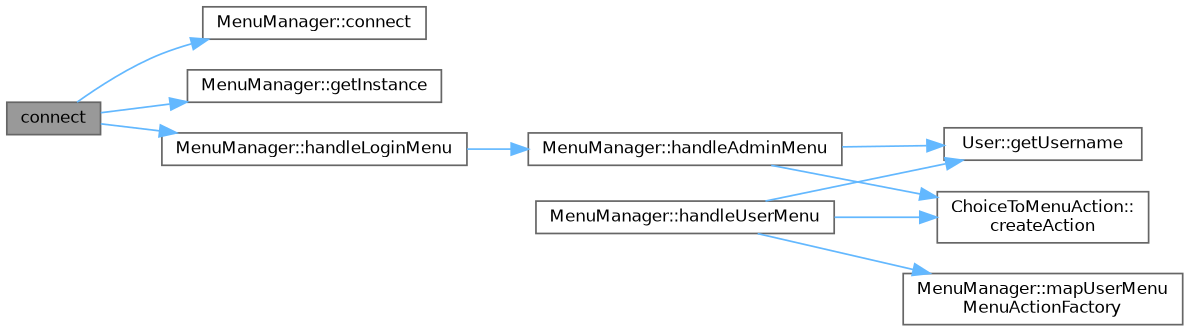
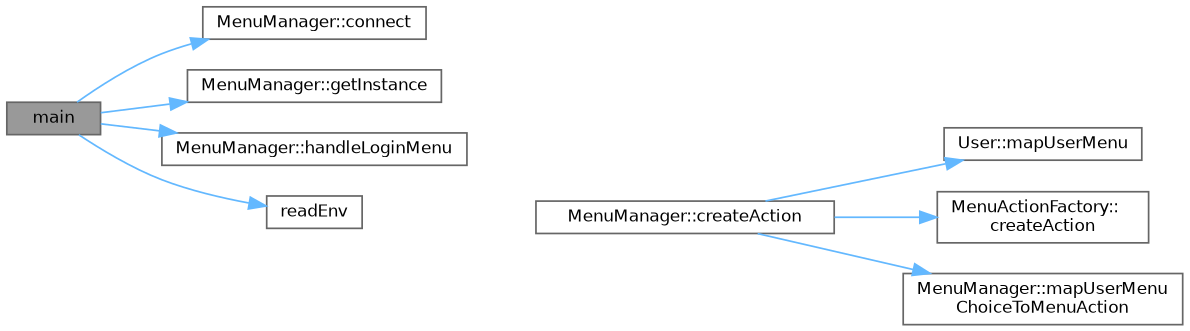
(54, 118) -> (54, 118)
(1043, 144) -> (1043, 144)
(685, 149) -> none
none -> (314, 212)
(685, 217) -> (685, 217)
(1043, 217) -> (1043, 217)
(1043, 299) -> (1043, 299)
